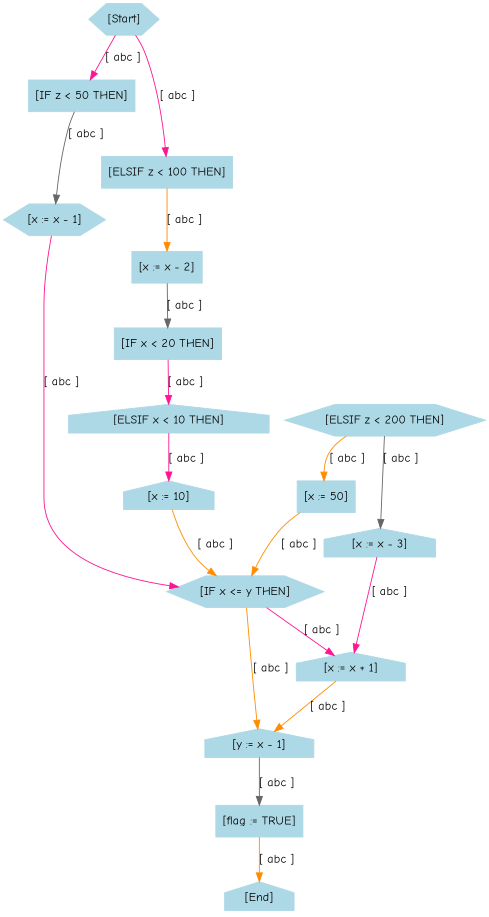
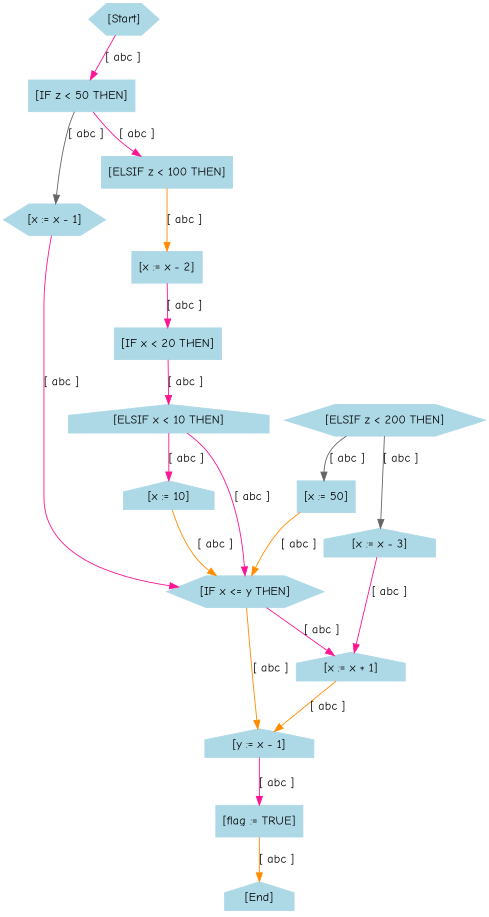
(156, 90) -> (112, 133)
(167, 301) -> (167, 301)
(330, 451) -> (330, 451)
none -> (230, 493)
(259, 777) -> (259, 777)
